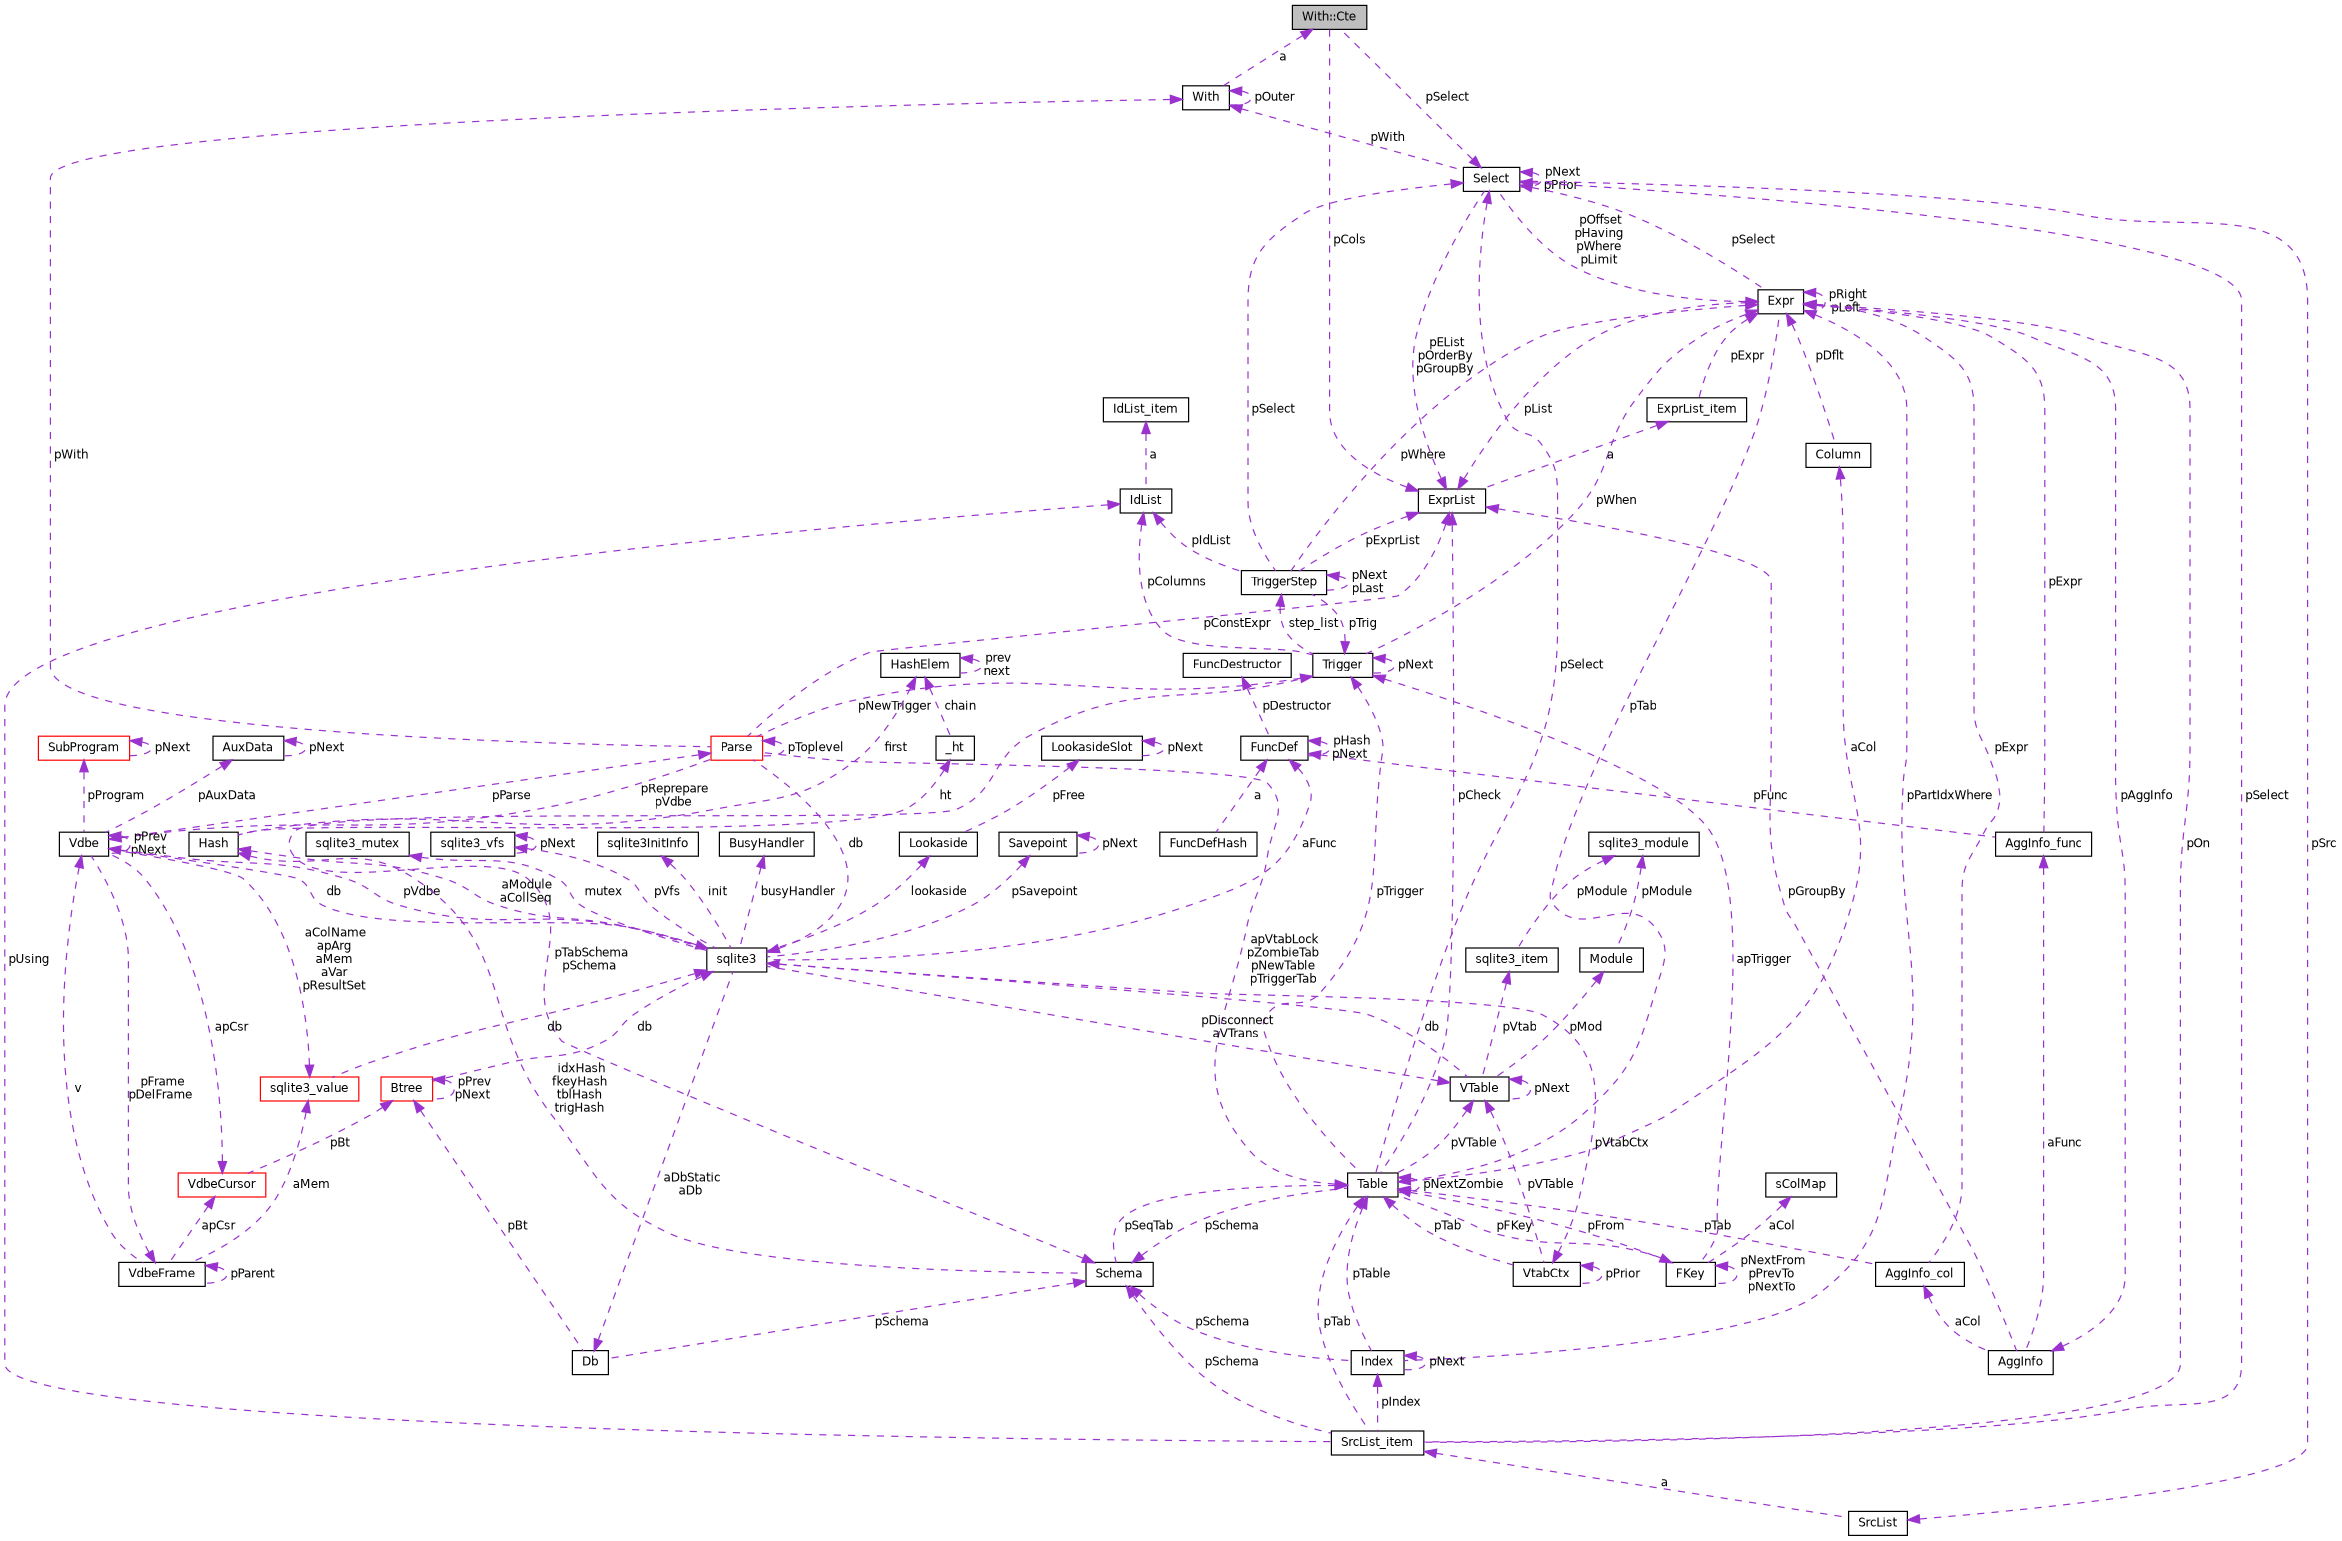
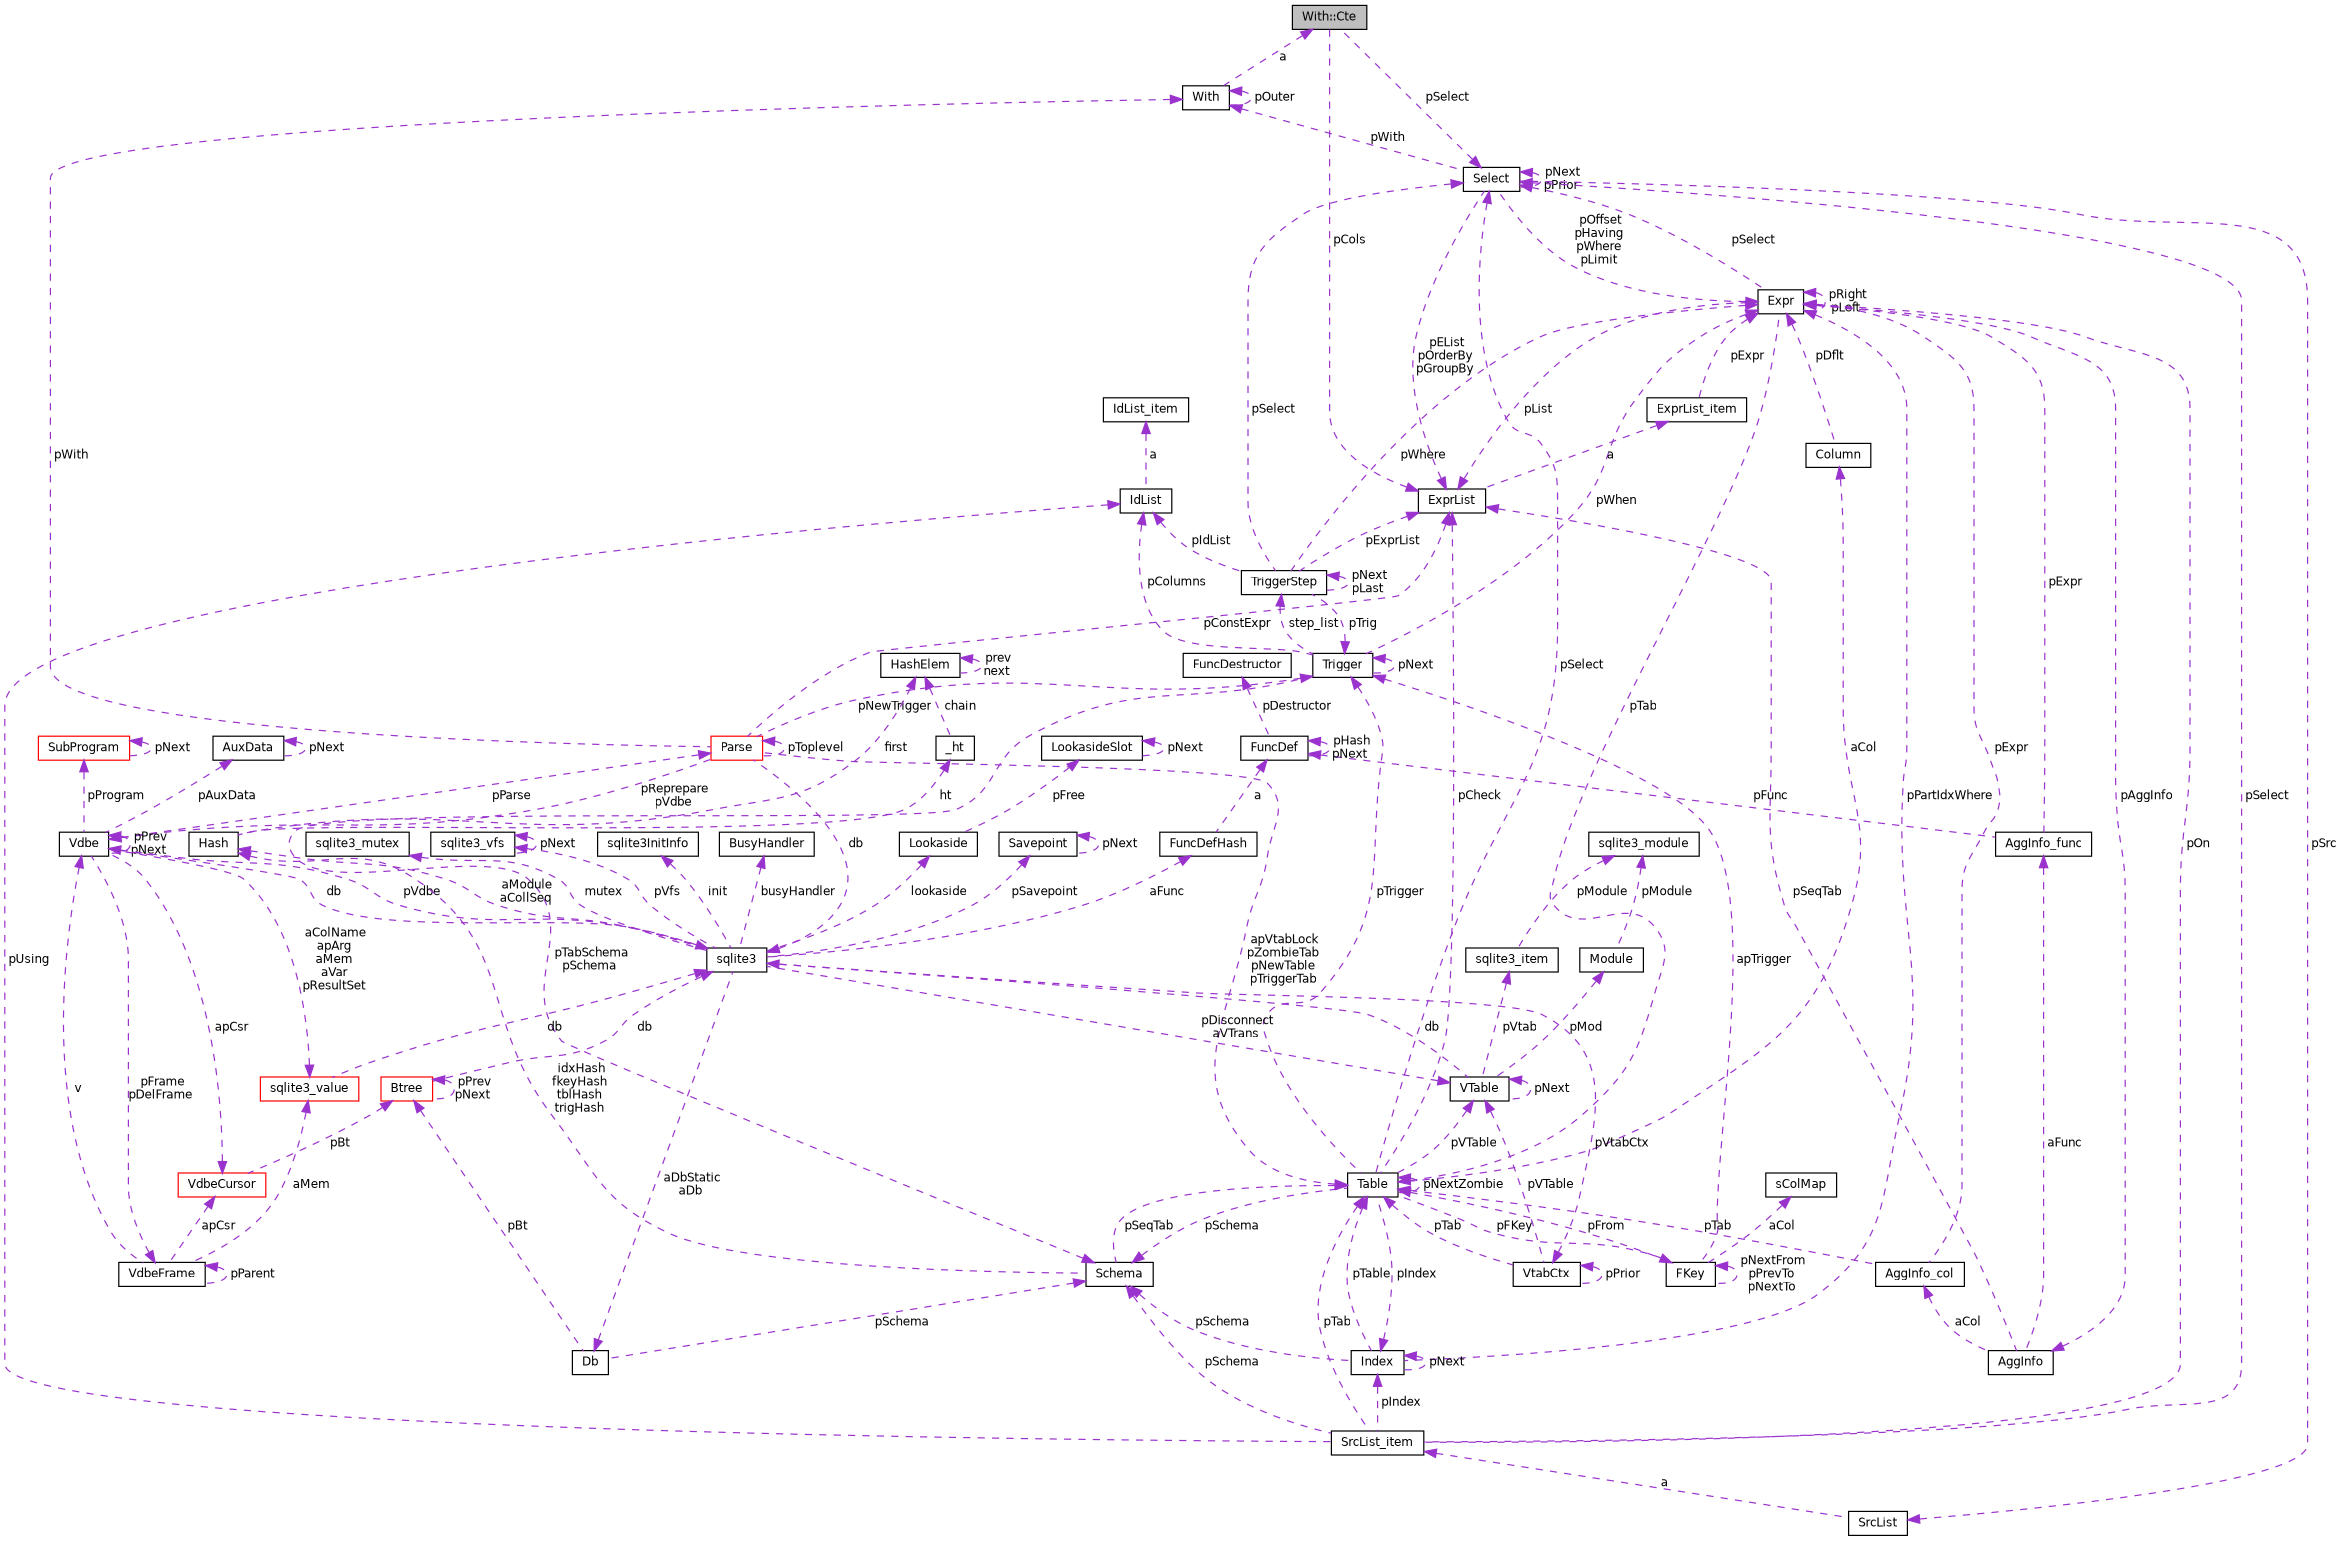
(1816, 892) -> (1816, 892)
(1082, 934) -> (979, 930)
none -> (1392, 1267)
